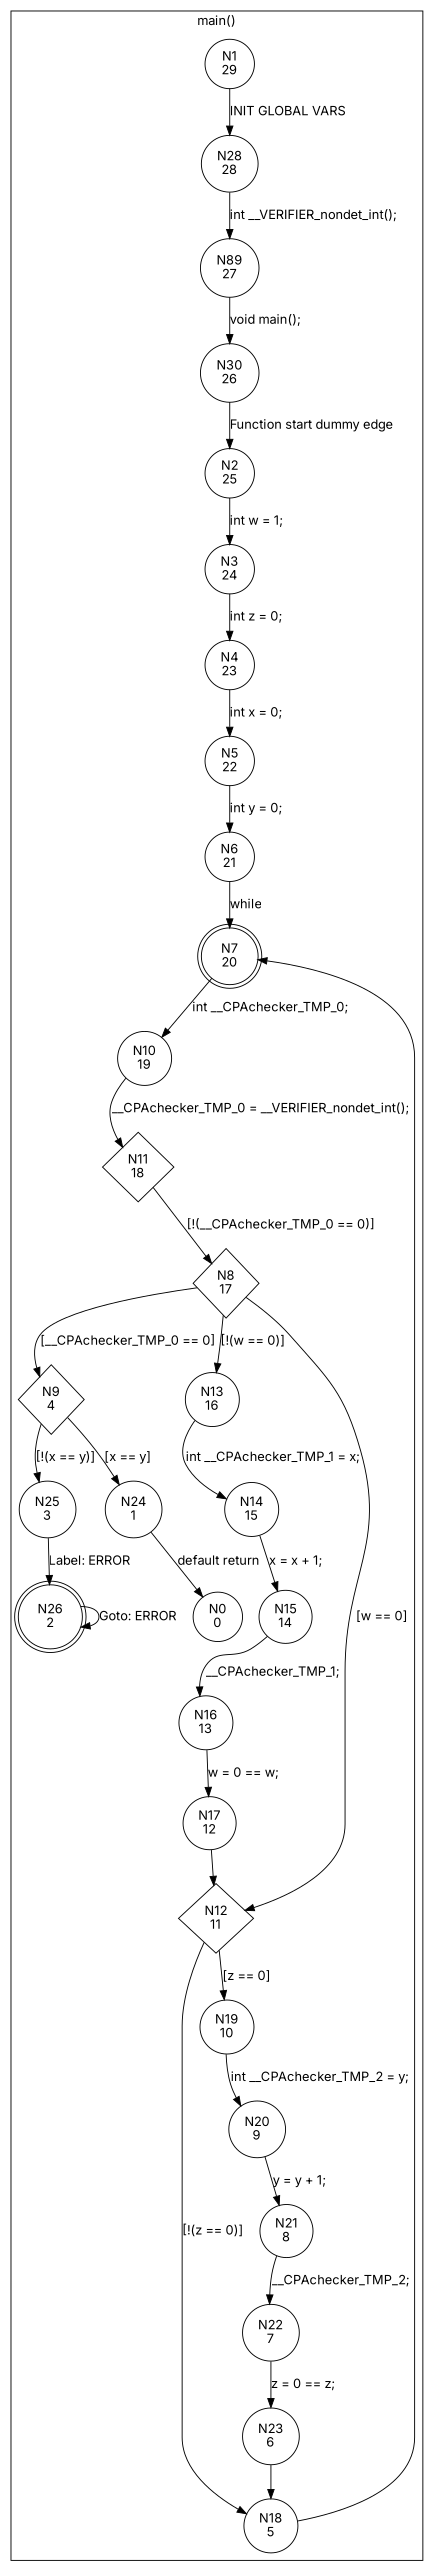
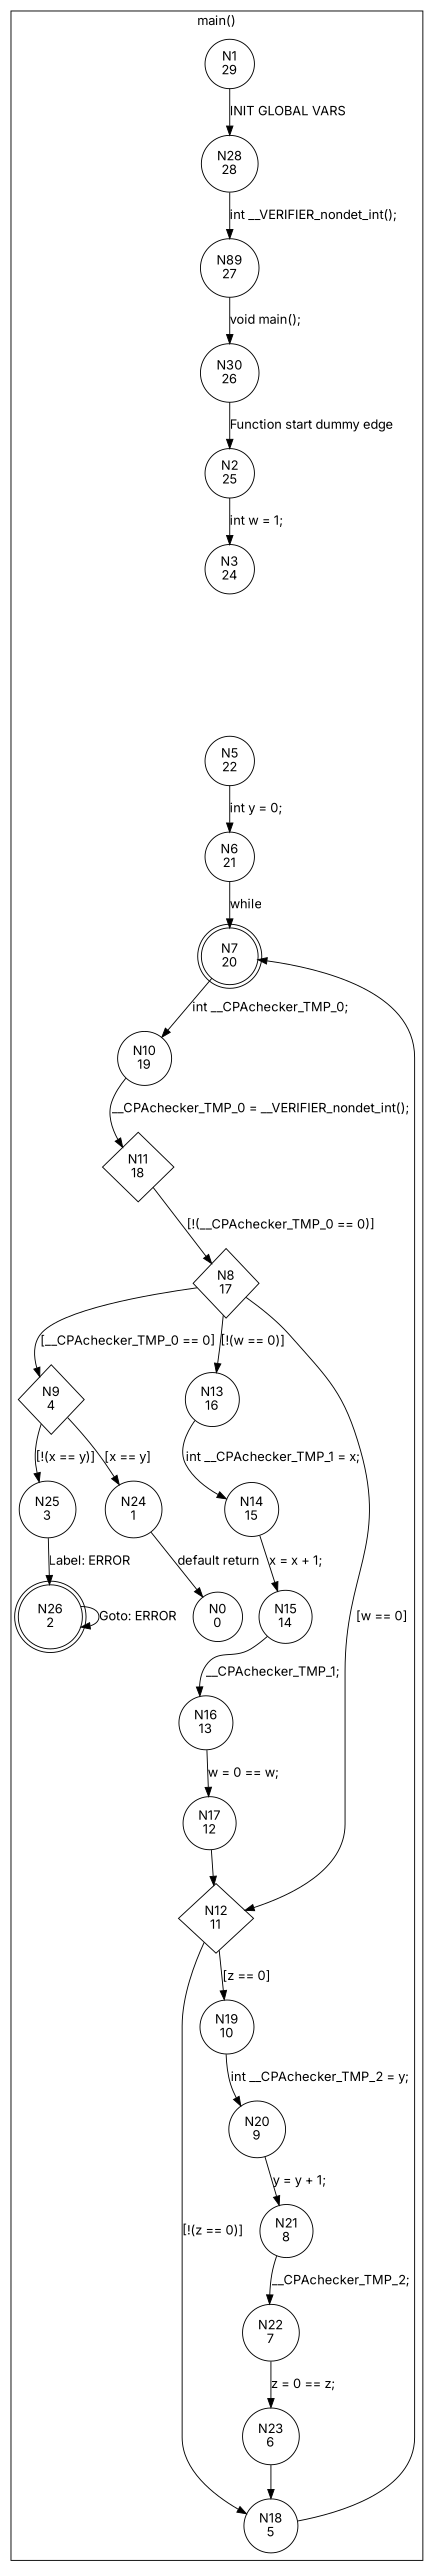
(230, 665) -> none
